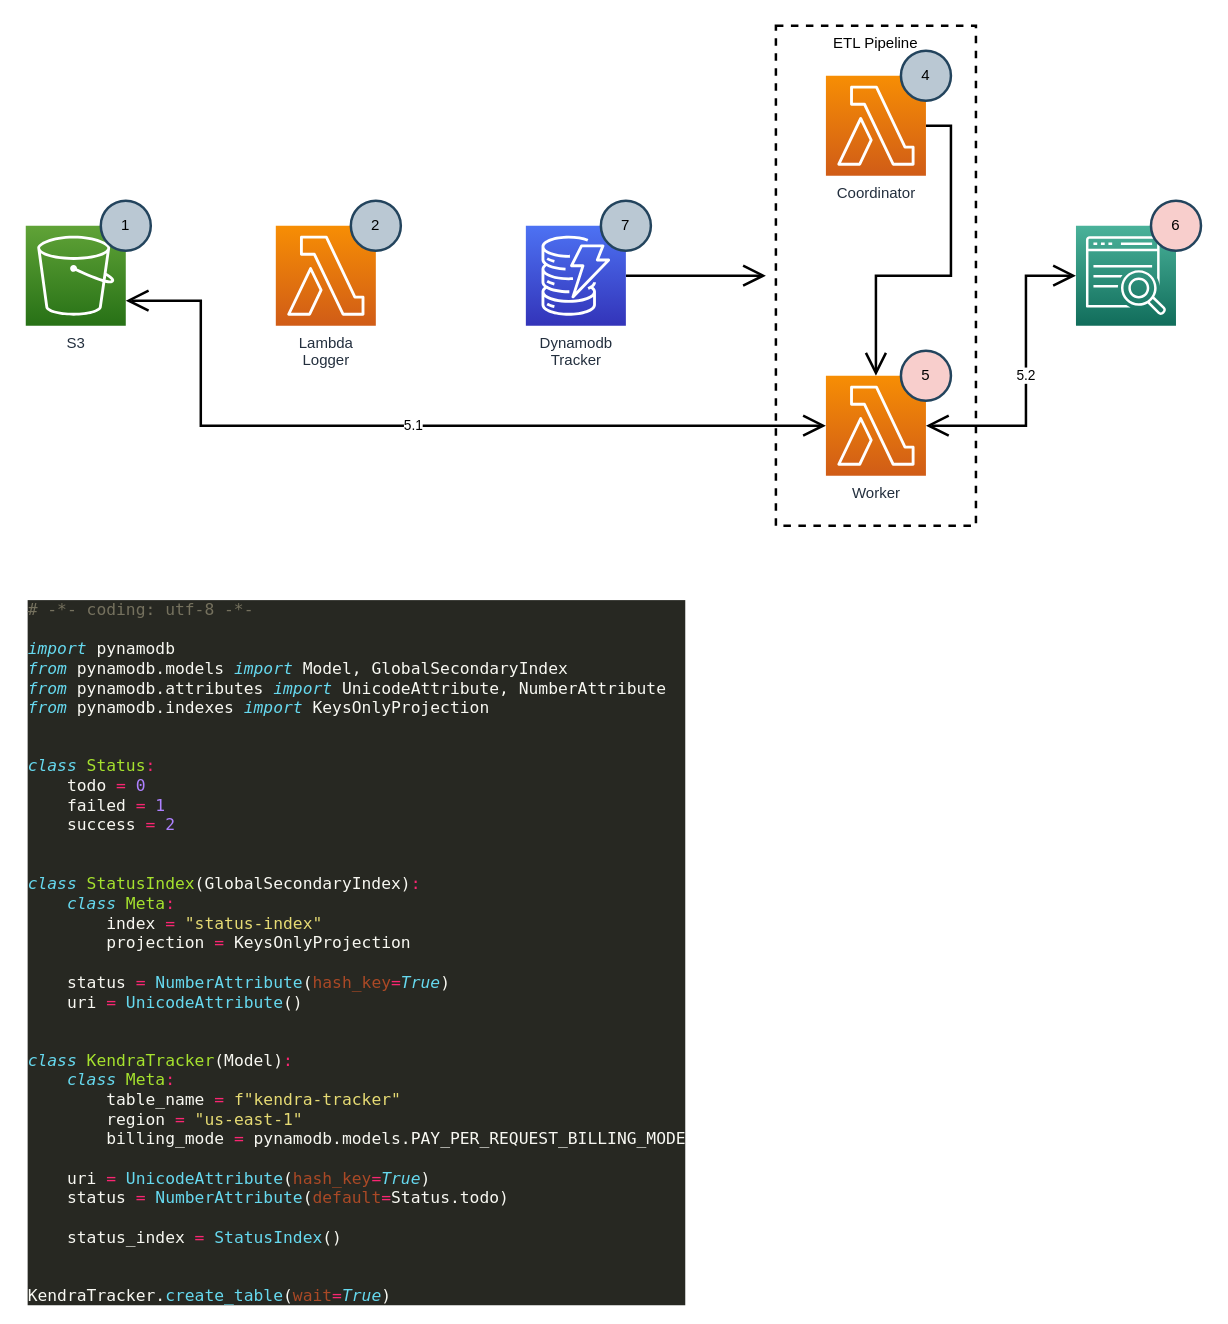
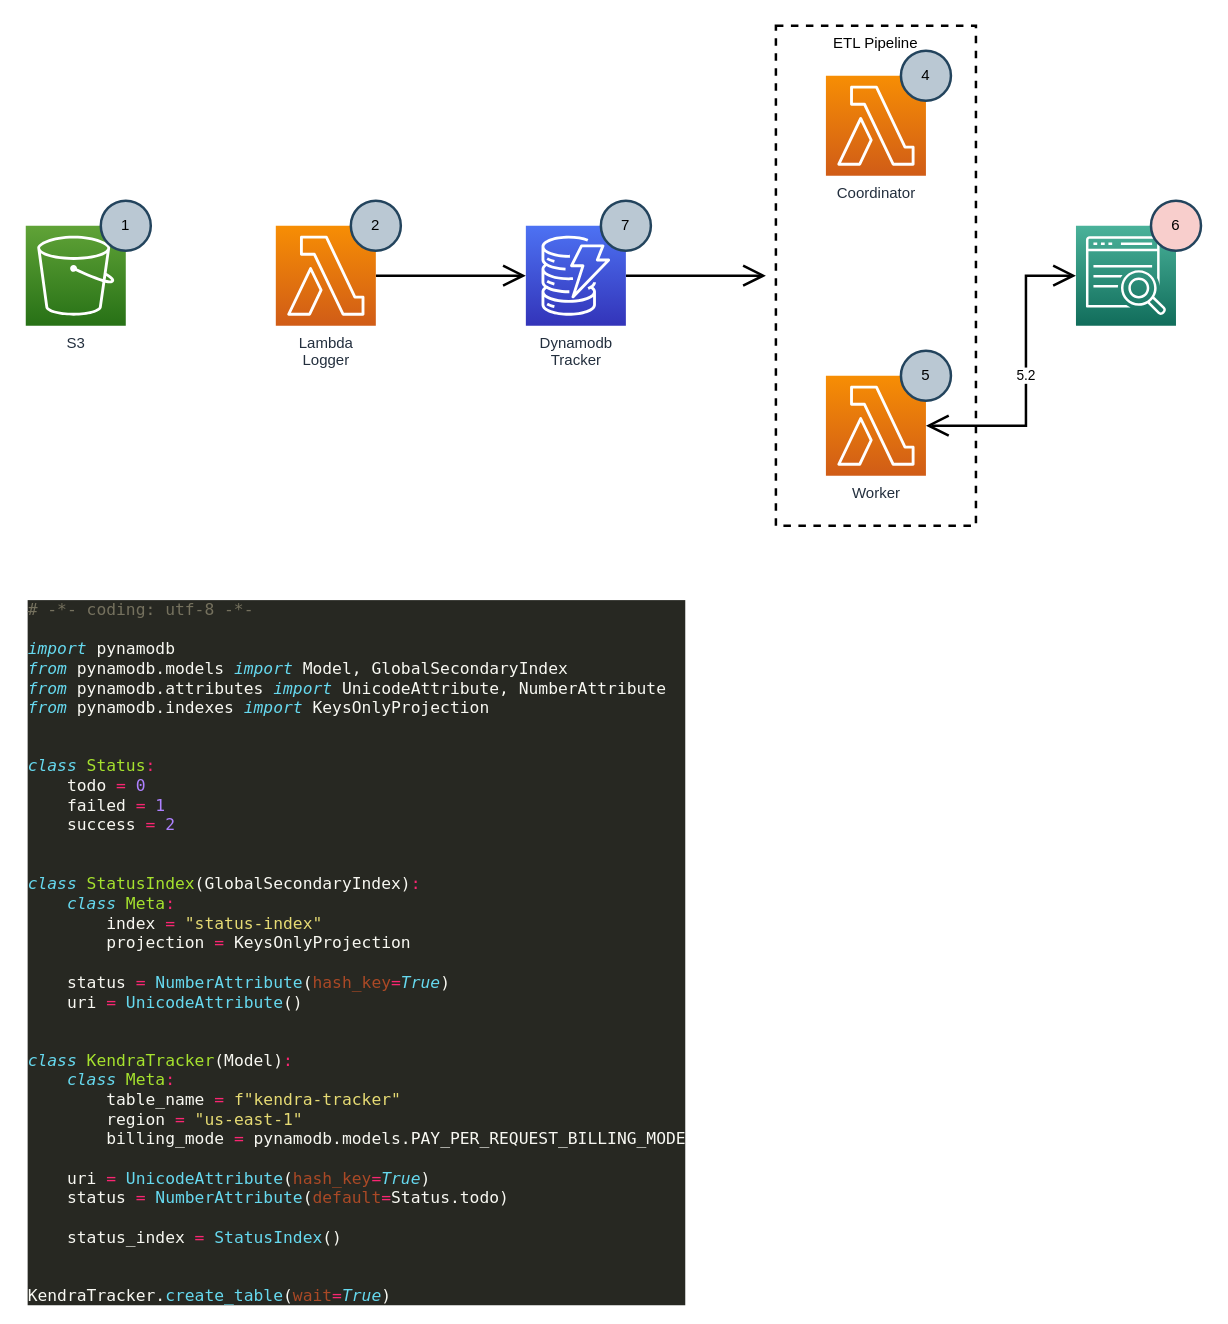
(951, 273) -> none
none -> (448, 276)
(926, 376) -> (926, 376)
(414, 426) -> none
